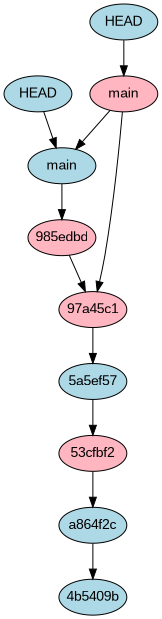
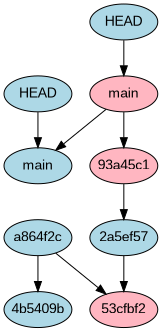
(62, 238) -> none
(93, 310) -> (124, 166)
(93, 381) -> (124, 238)
(93, 484) -> (77, 270)
